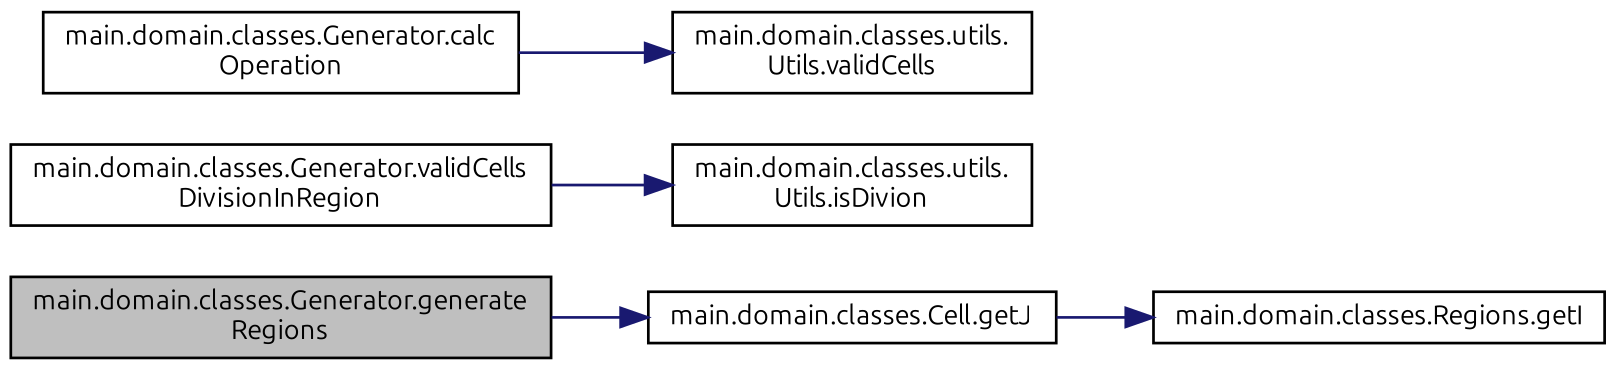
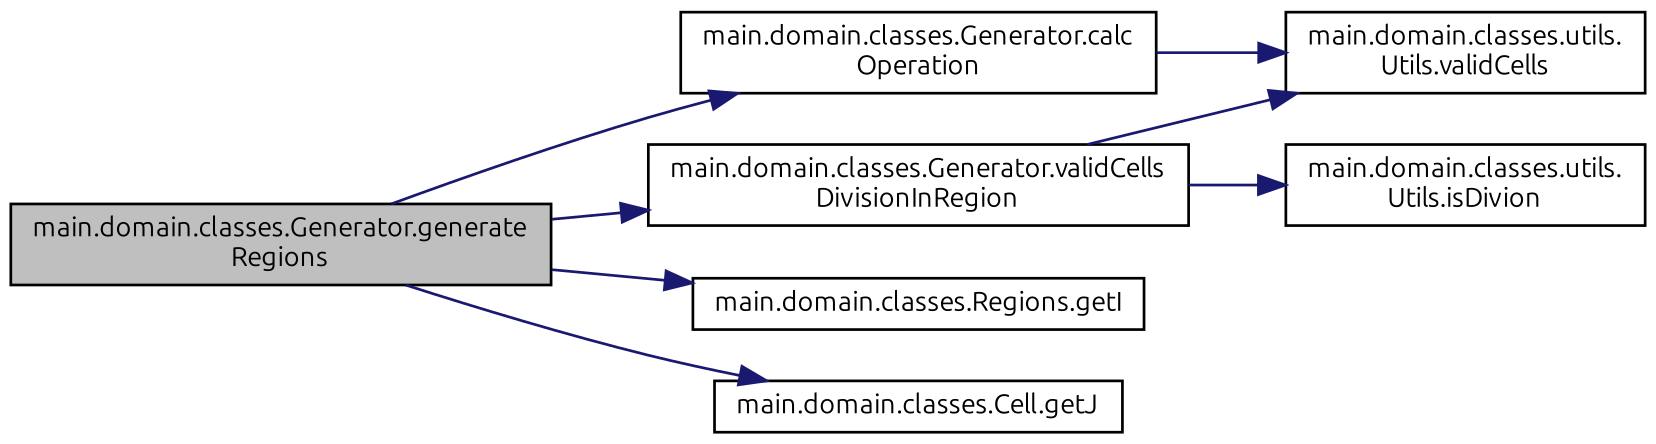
none -> (1179, 122)
none -> (550, 148)
none -> (586, 216)
(1091, 317) -> (608, 275)
